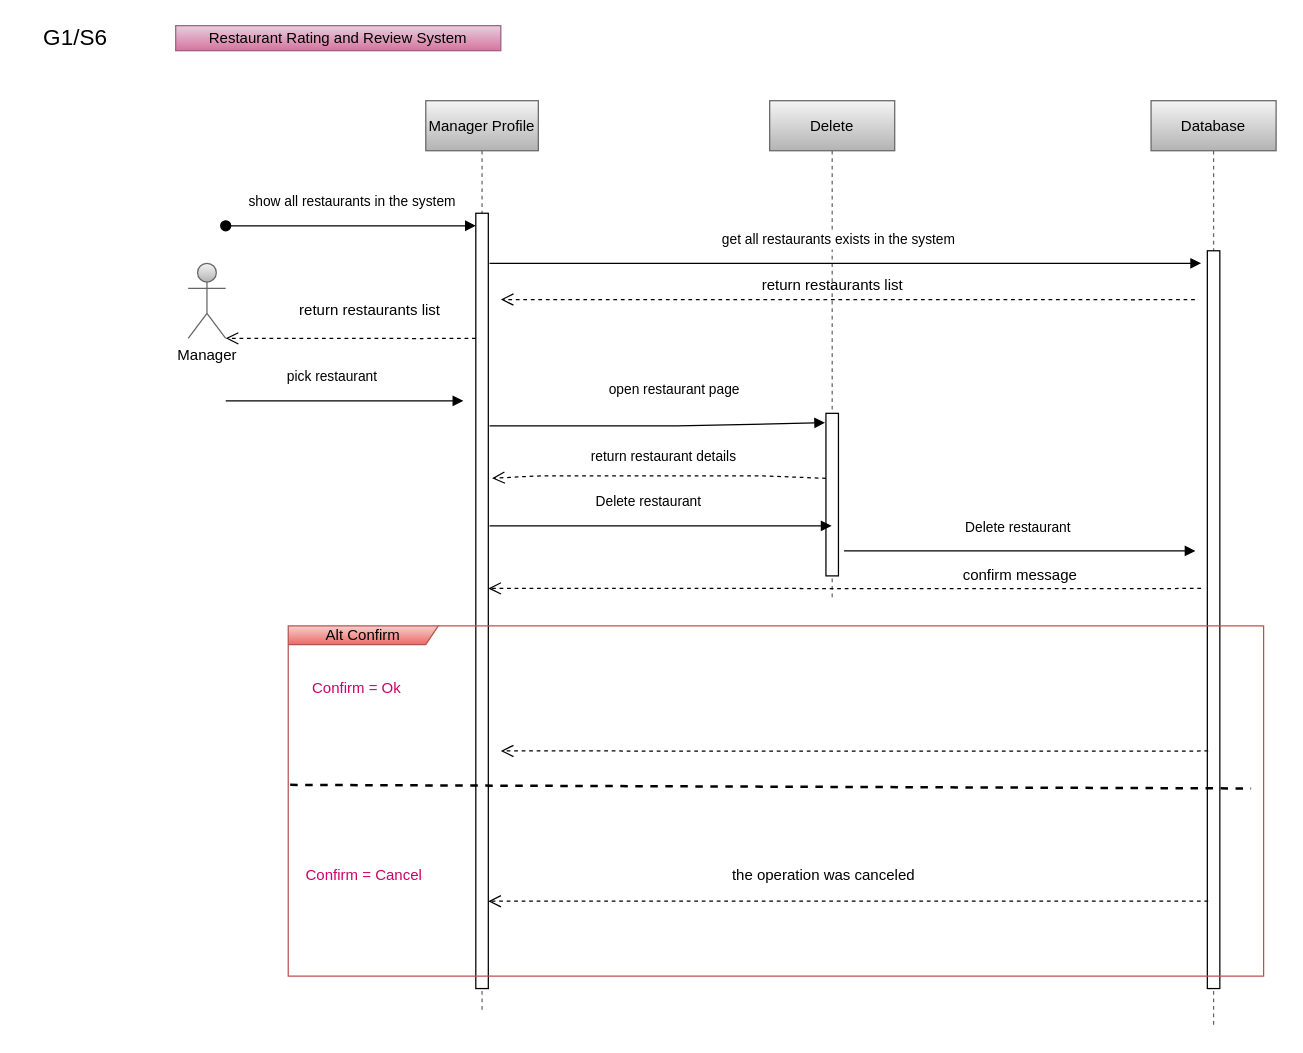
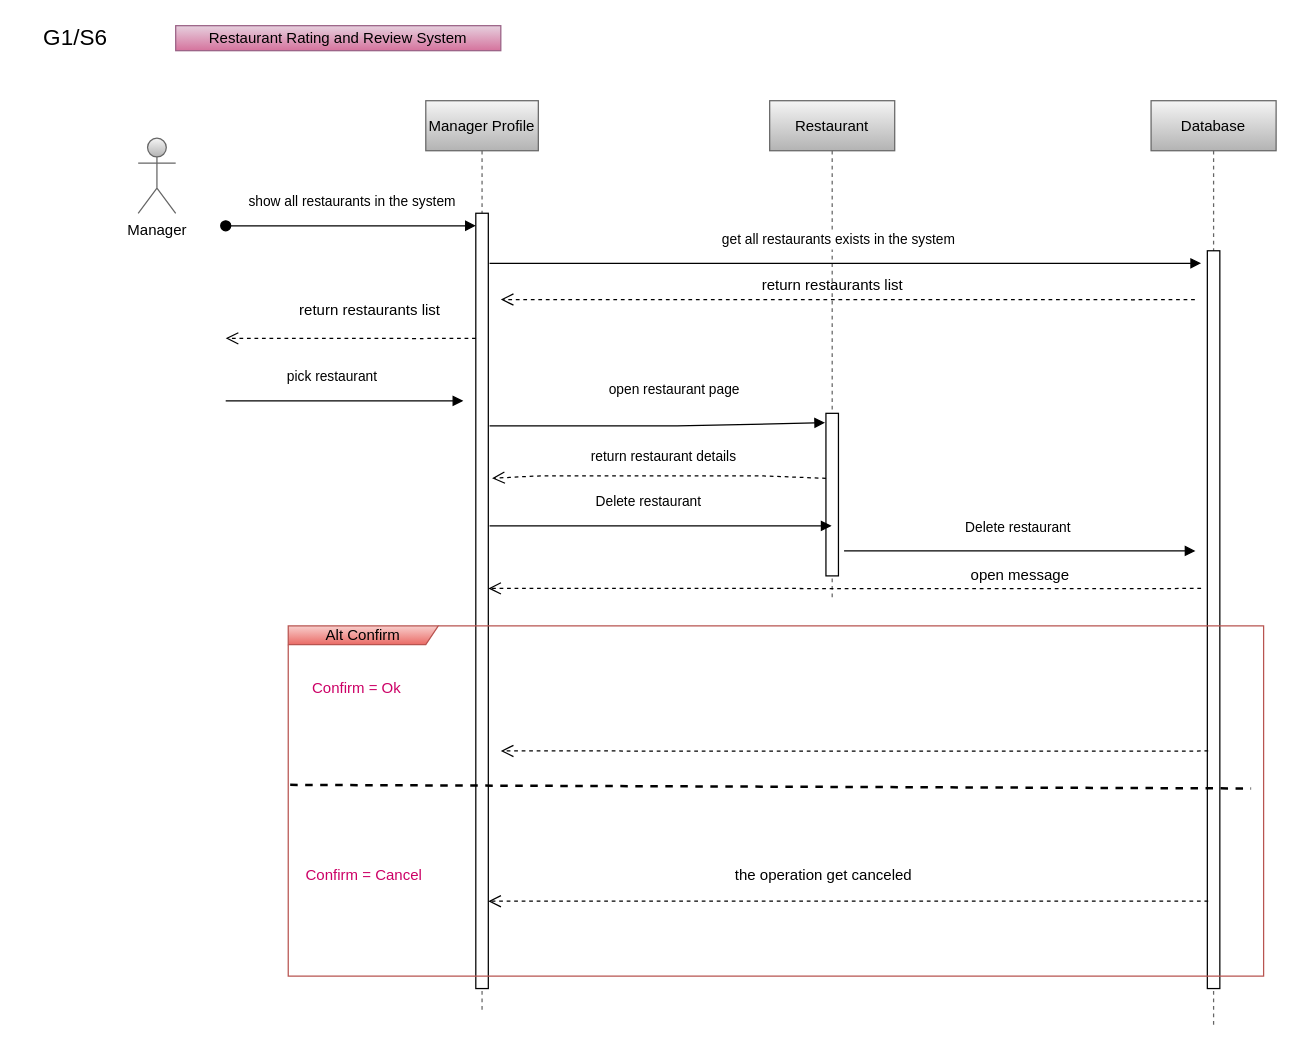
(831, 126) -> (831, 126)
(207, 301) -> (157, 176)
(1020, 576) -> (1020, 576)
(826, 876) -> (826, 876)
